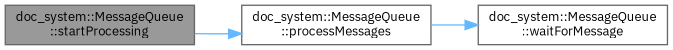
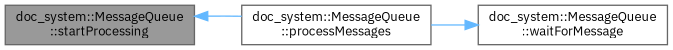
(212, 34) -> (225, 16)
